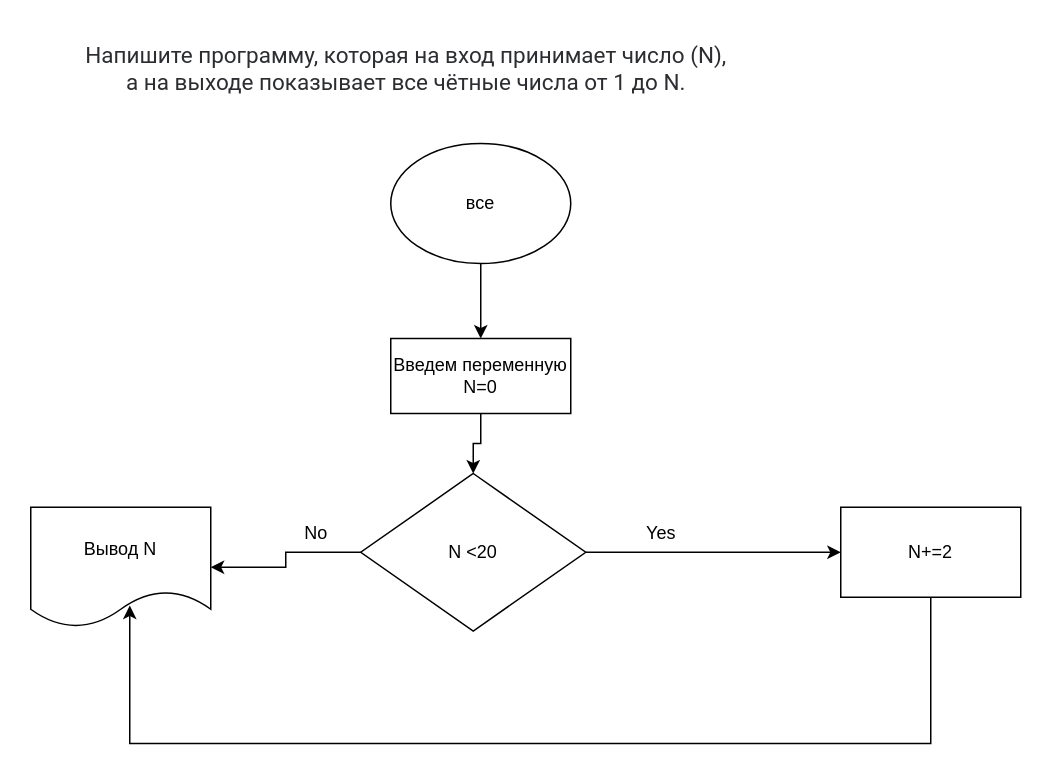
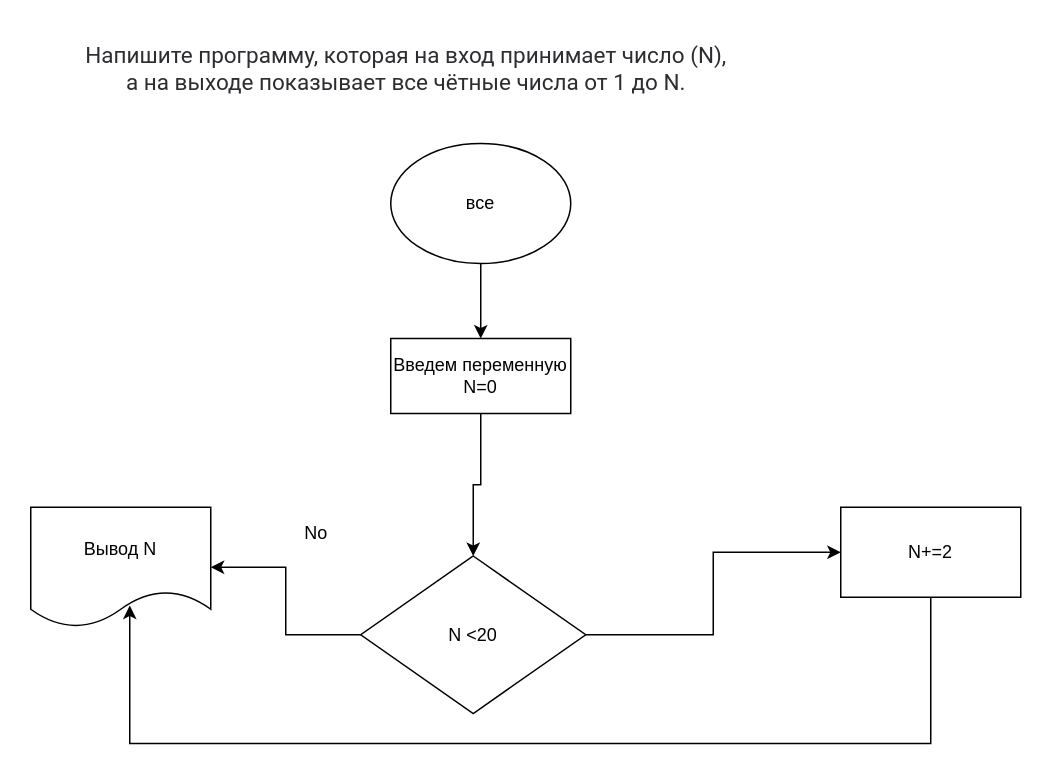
(661, 533) -> none
(473, 552) -> (473, 635)
